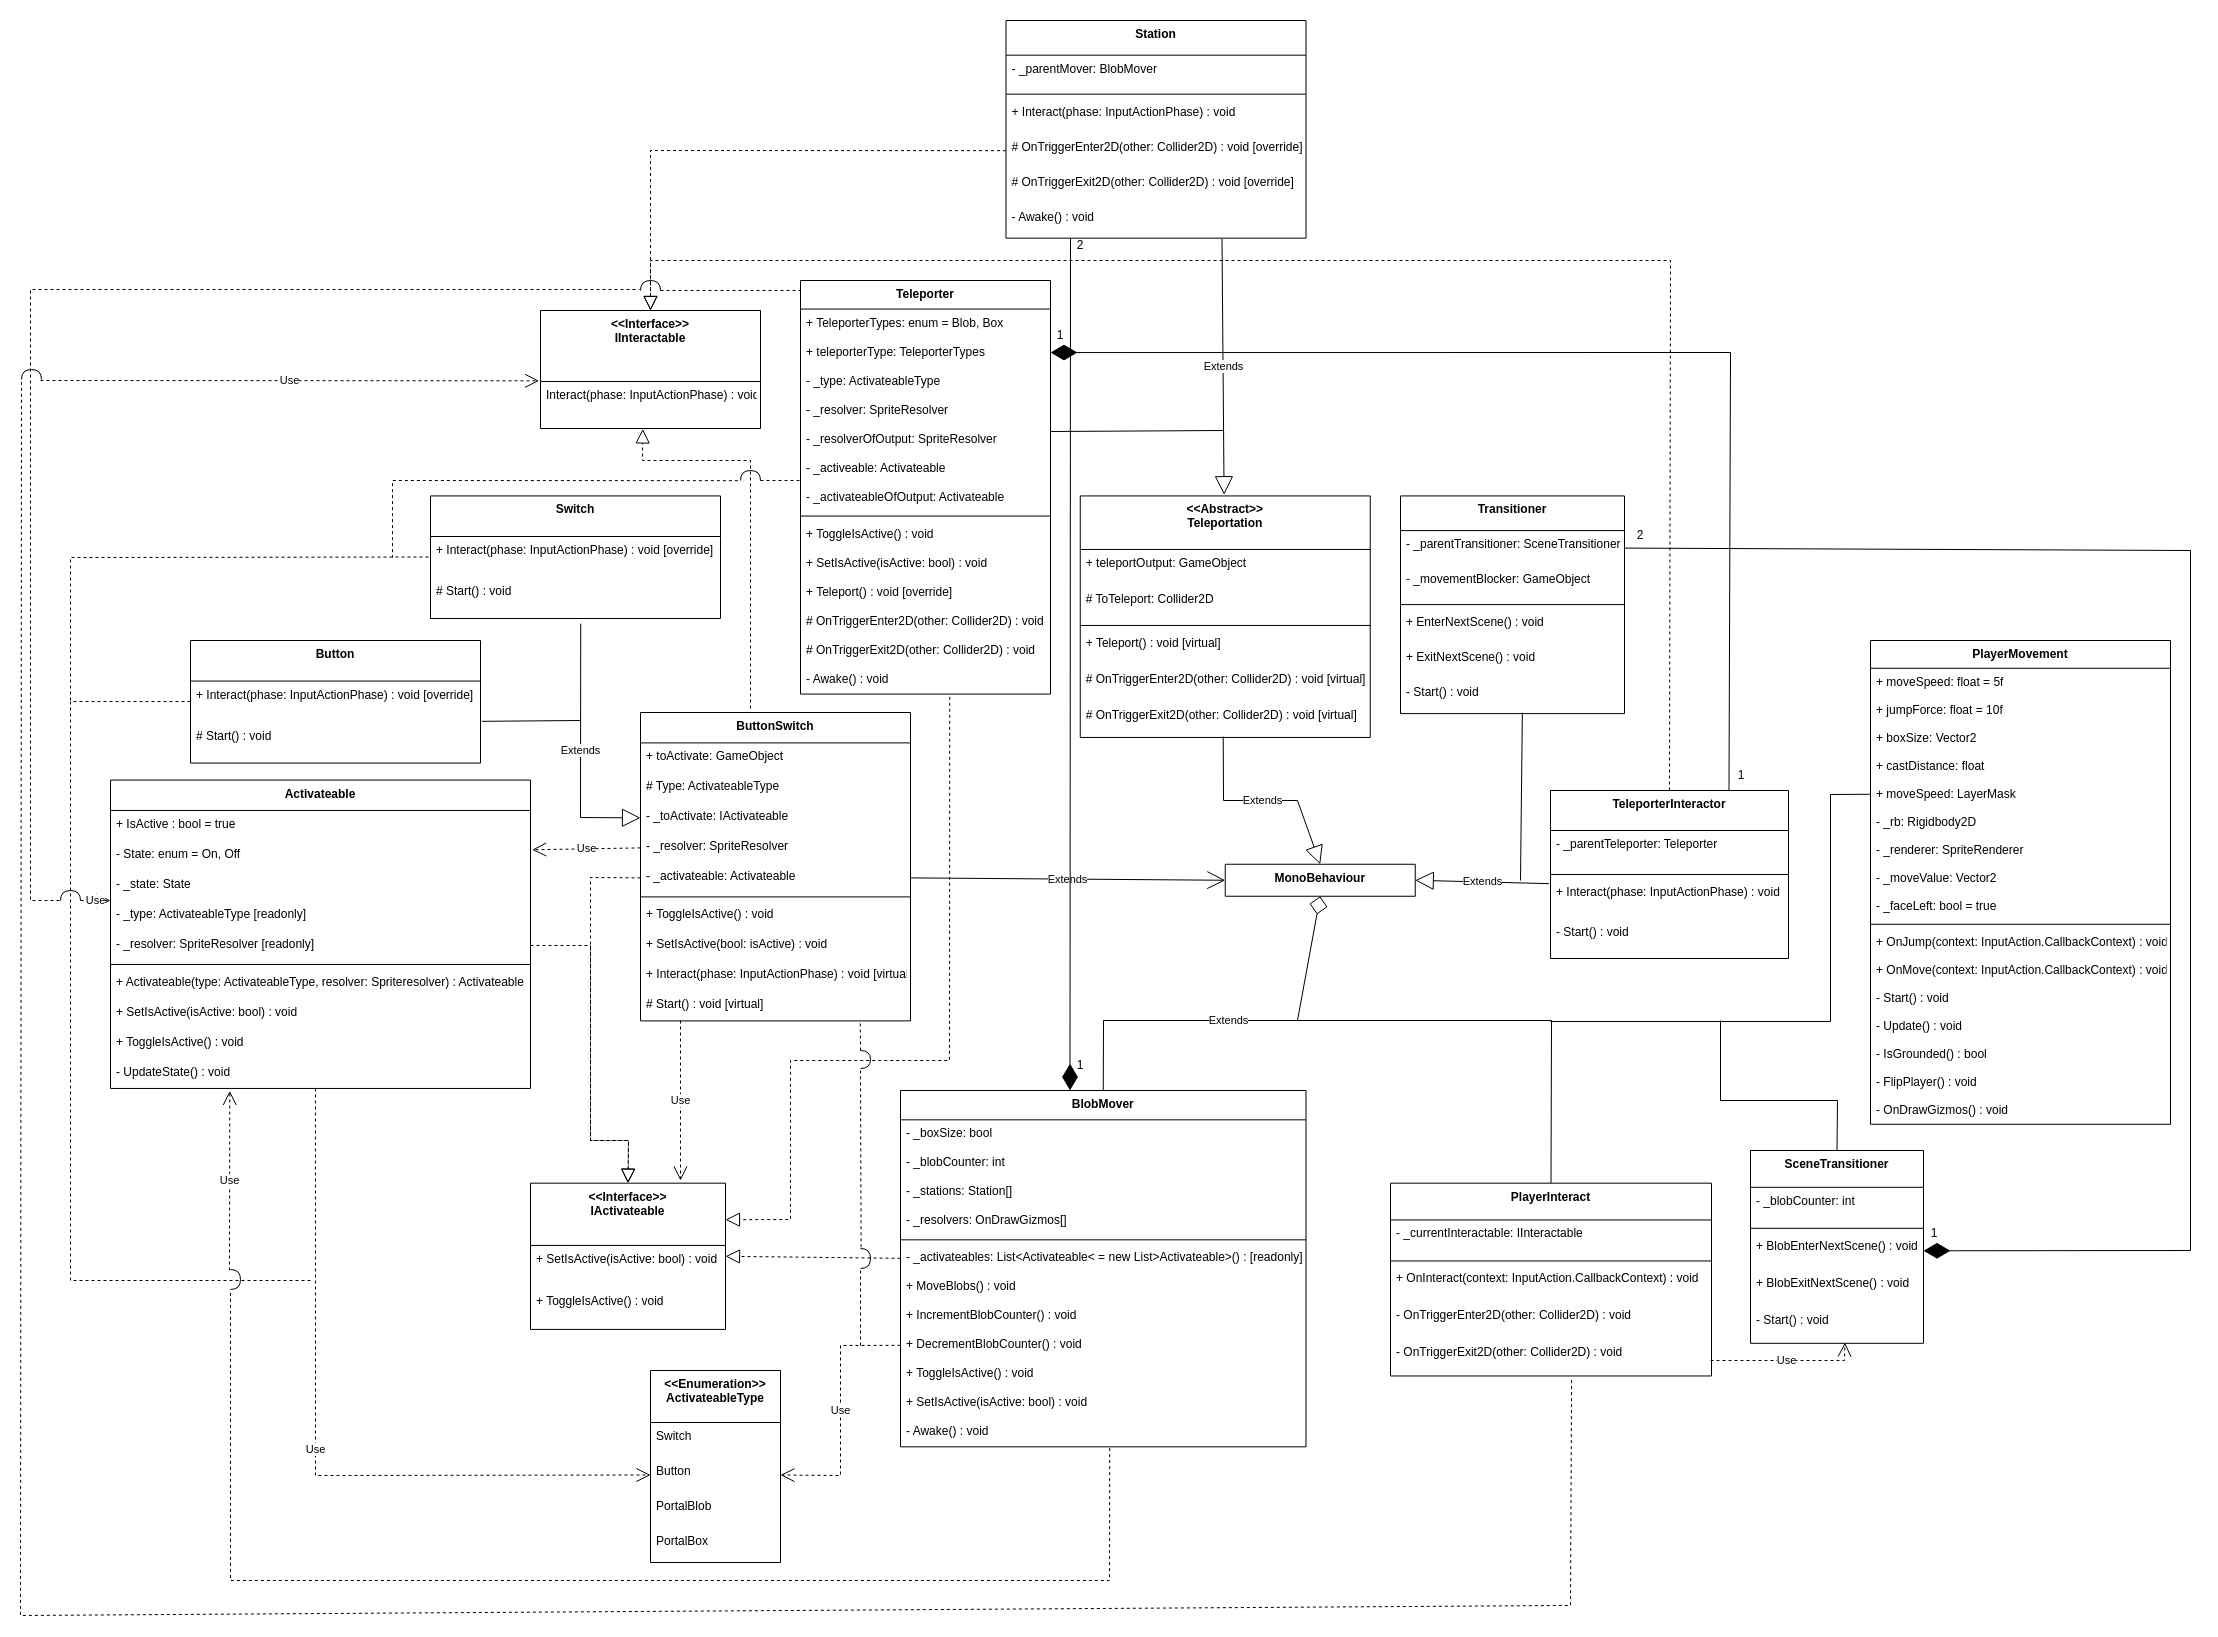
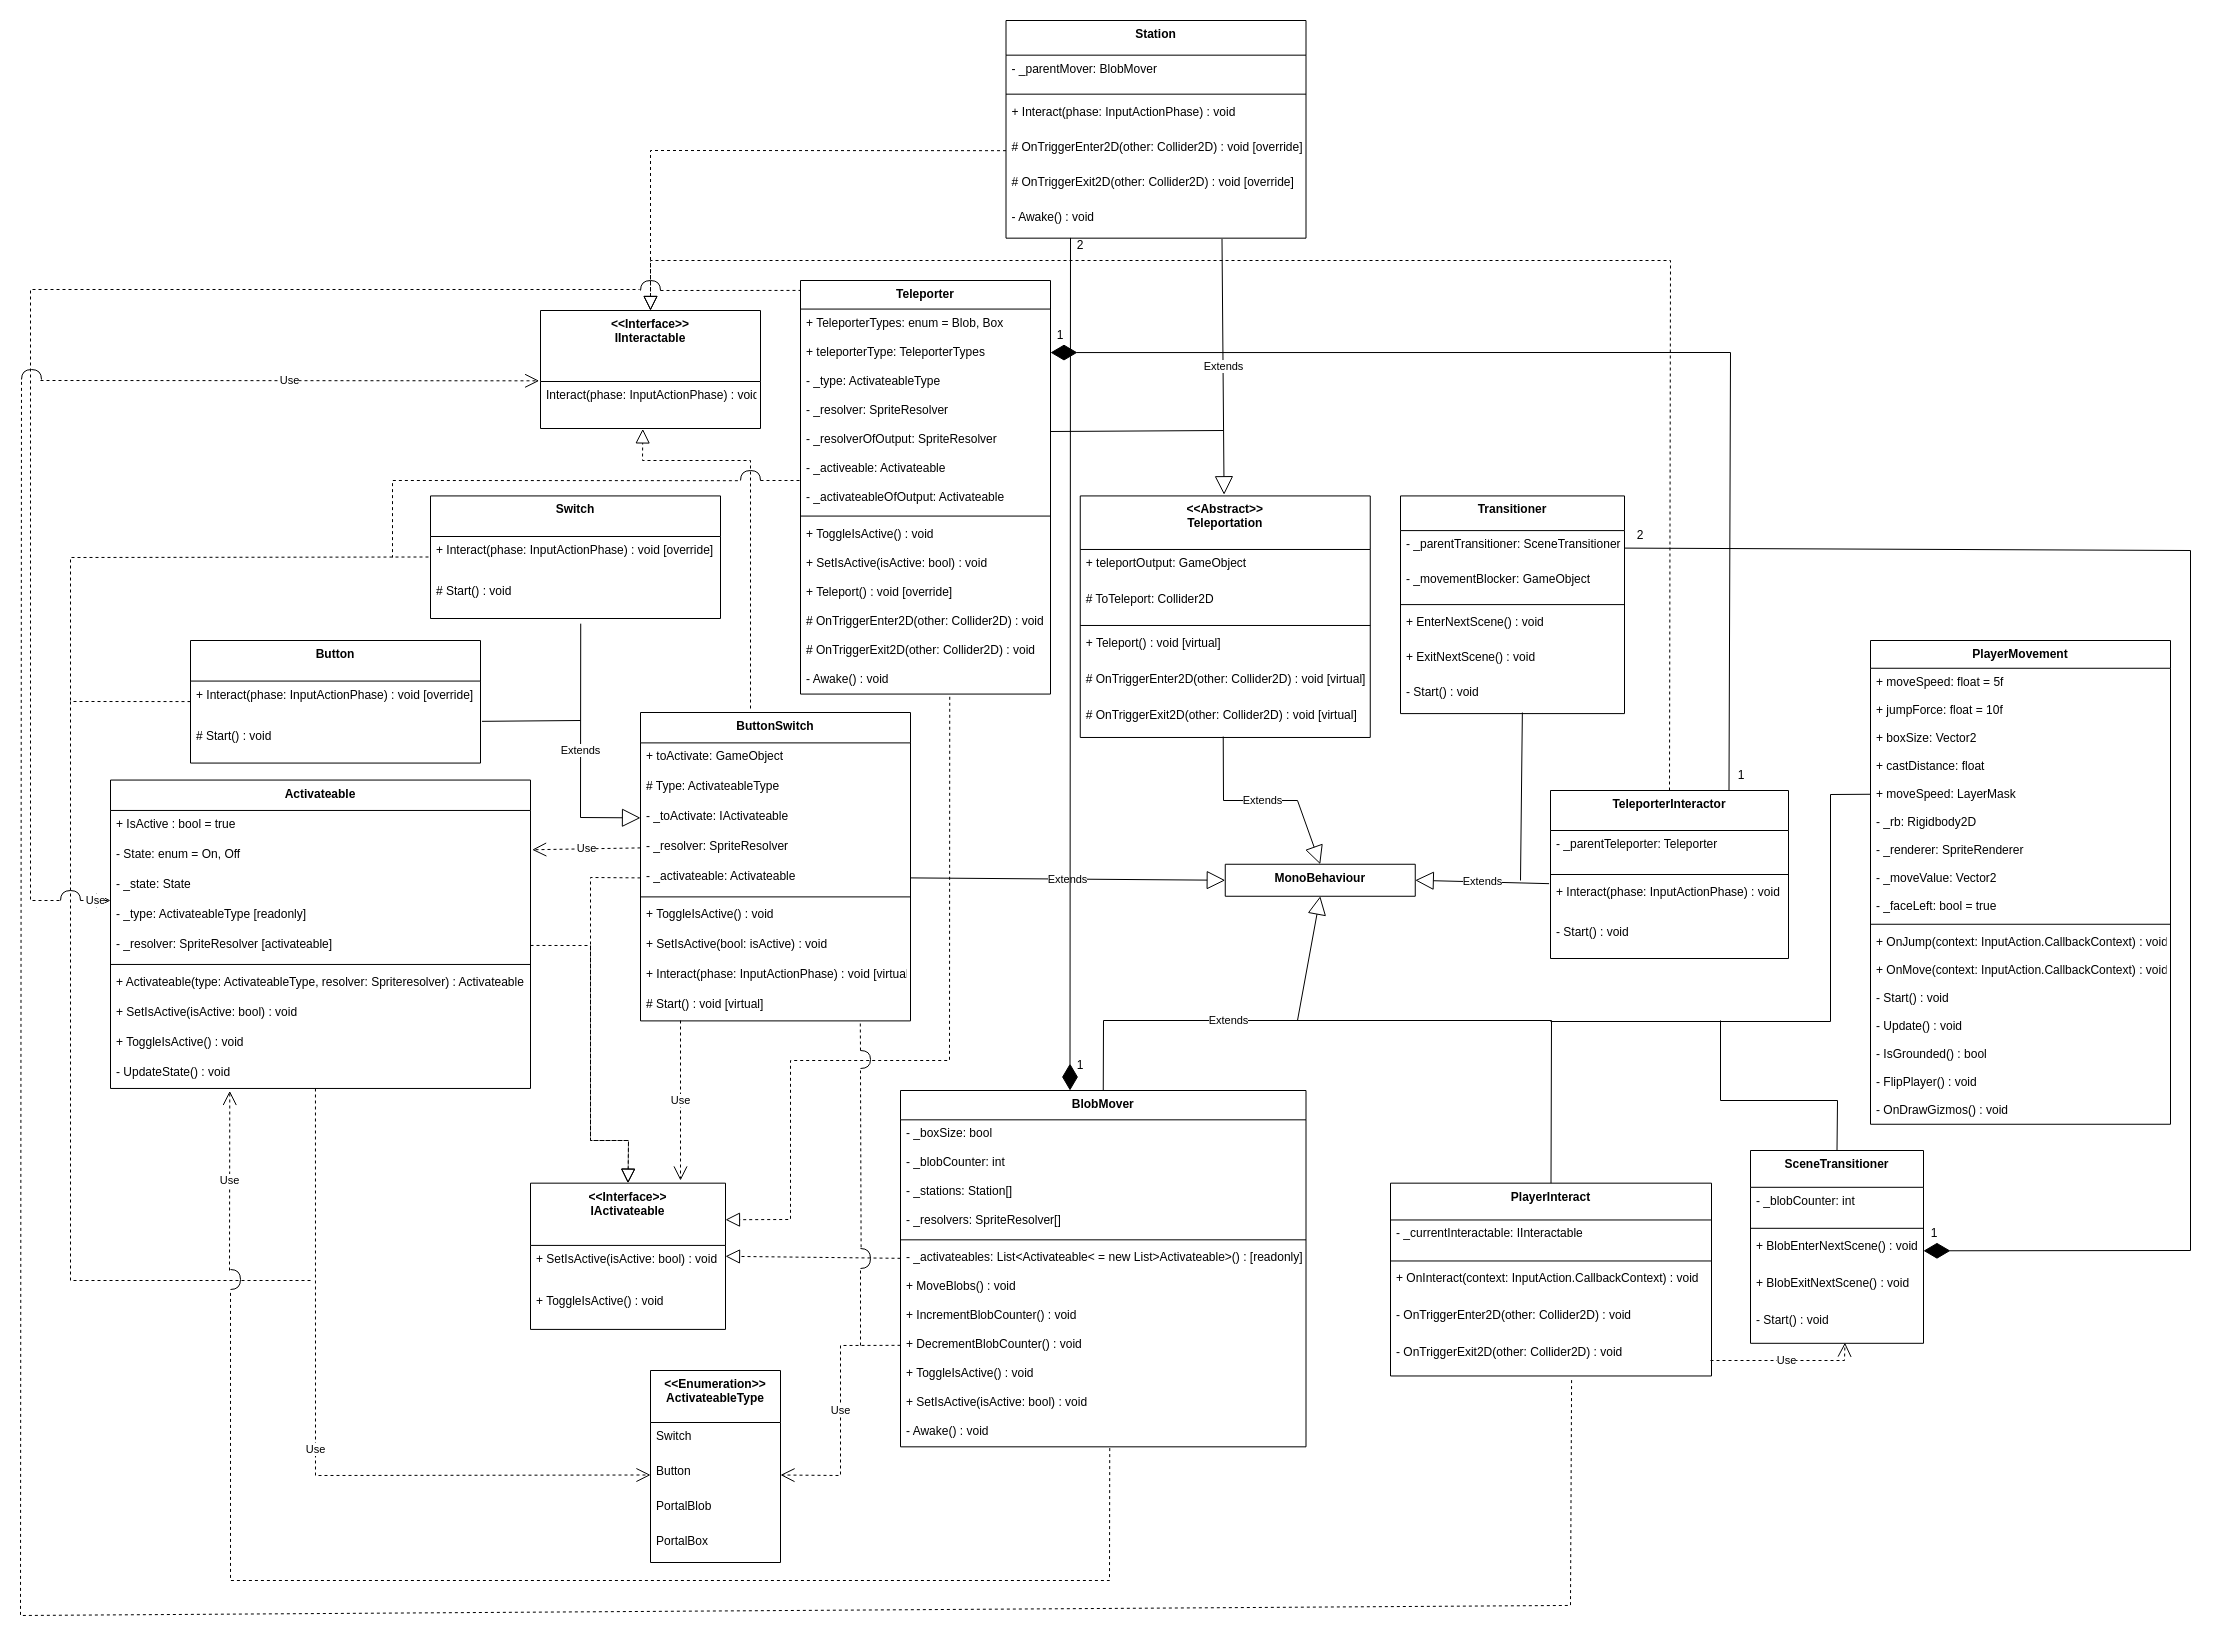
(1213, 880) -> (1205, 880)
(1317, 915) -> (1317, 915)
(231, 944) -> (243, 944)
(992, 1220) -> (997, 1220)
